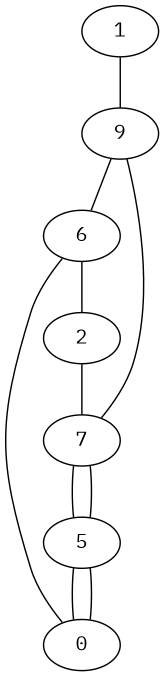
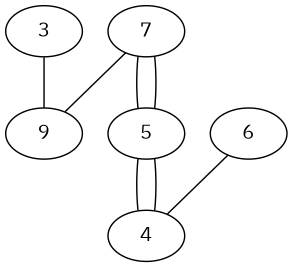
(120, 31) -> (44, 31)
(101, 184) -> none
(82, 338) -> none
(82, 645) -> (146, 236)
